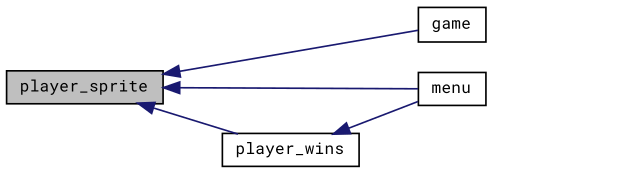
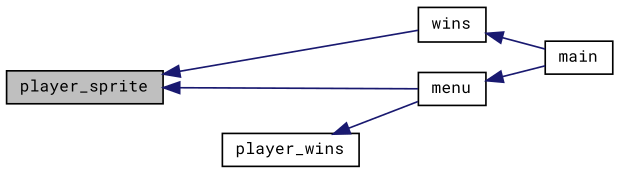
(452, 25) -> (452, 25)
none -> (579, 58)
(196, 121) -> none
